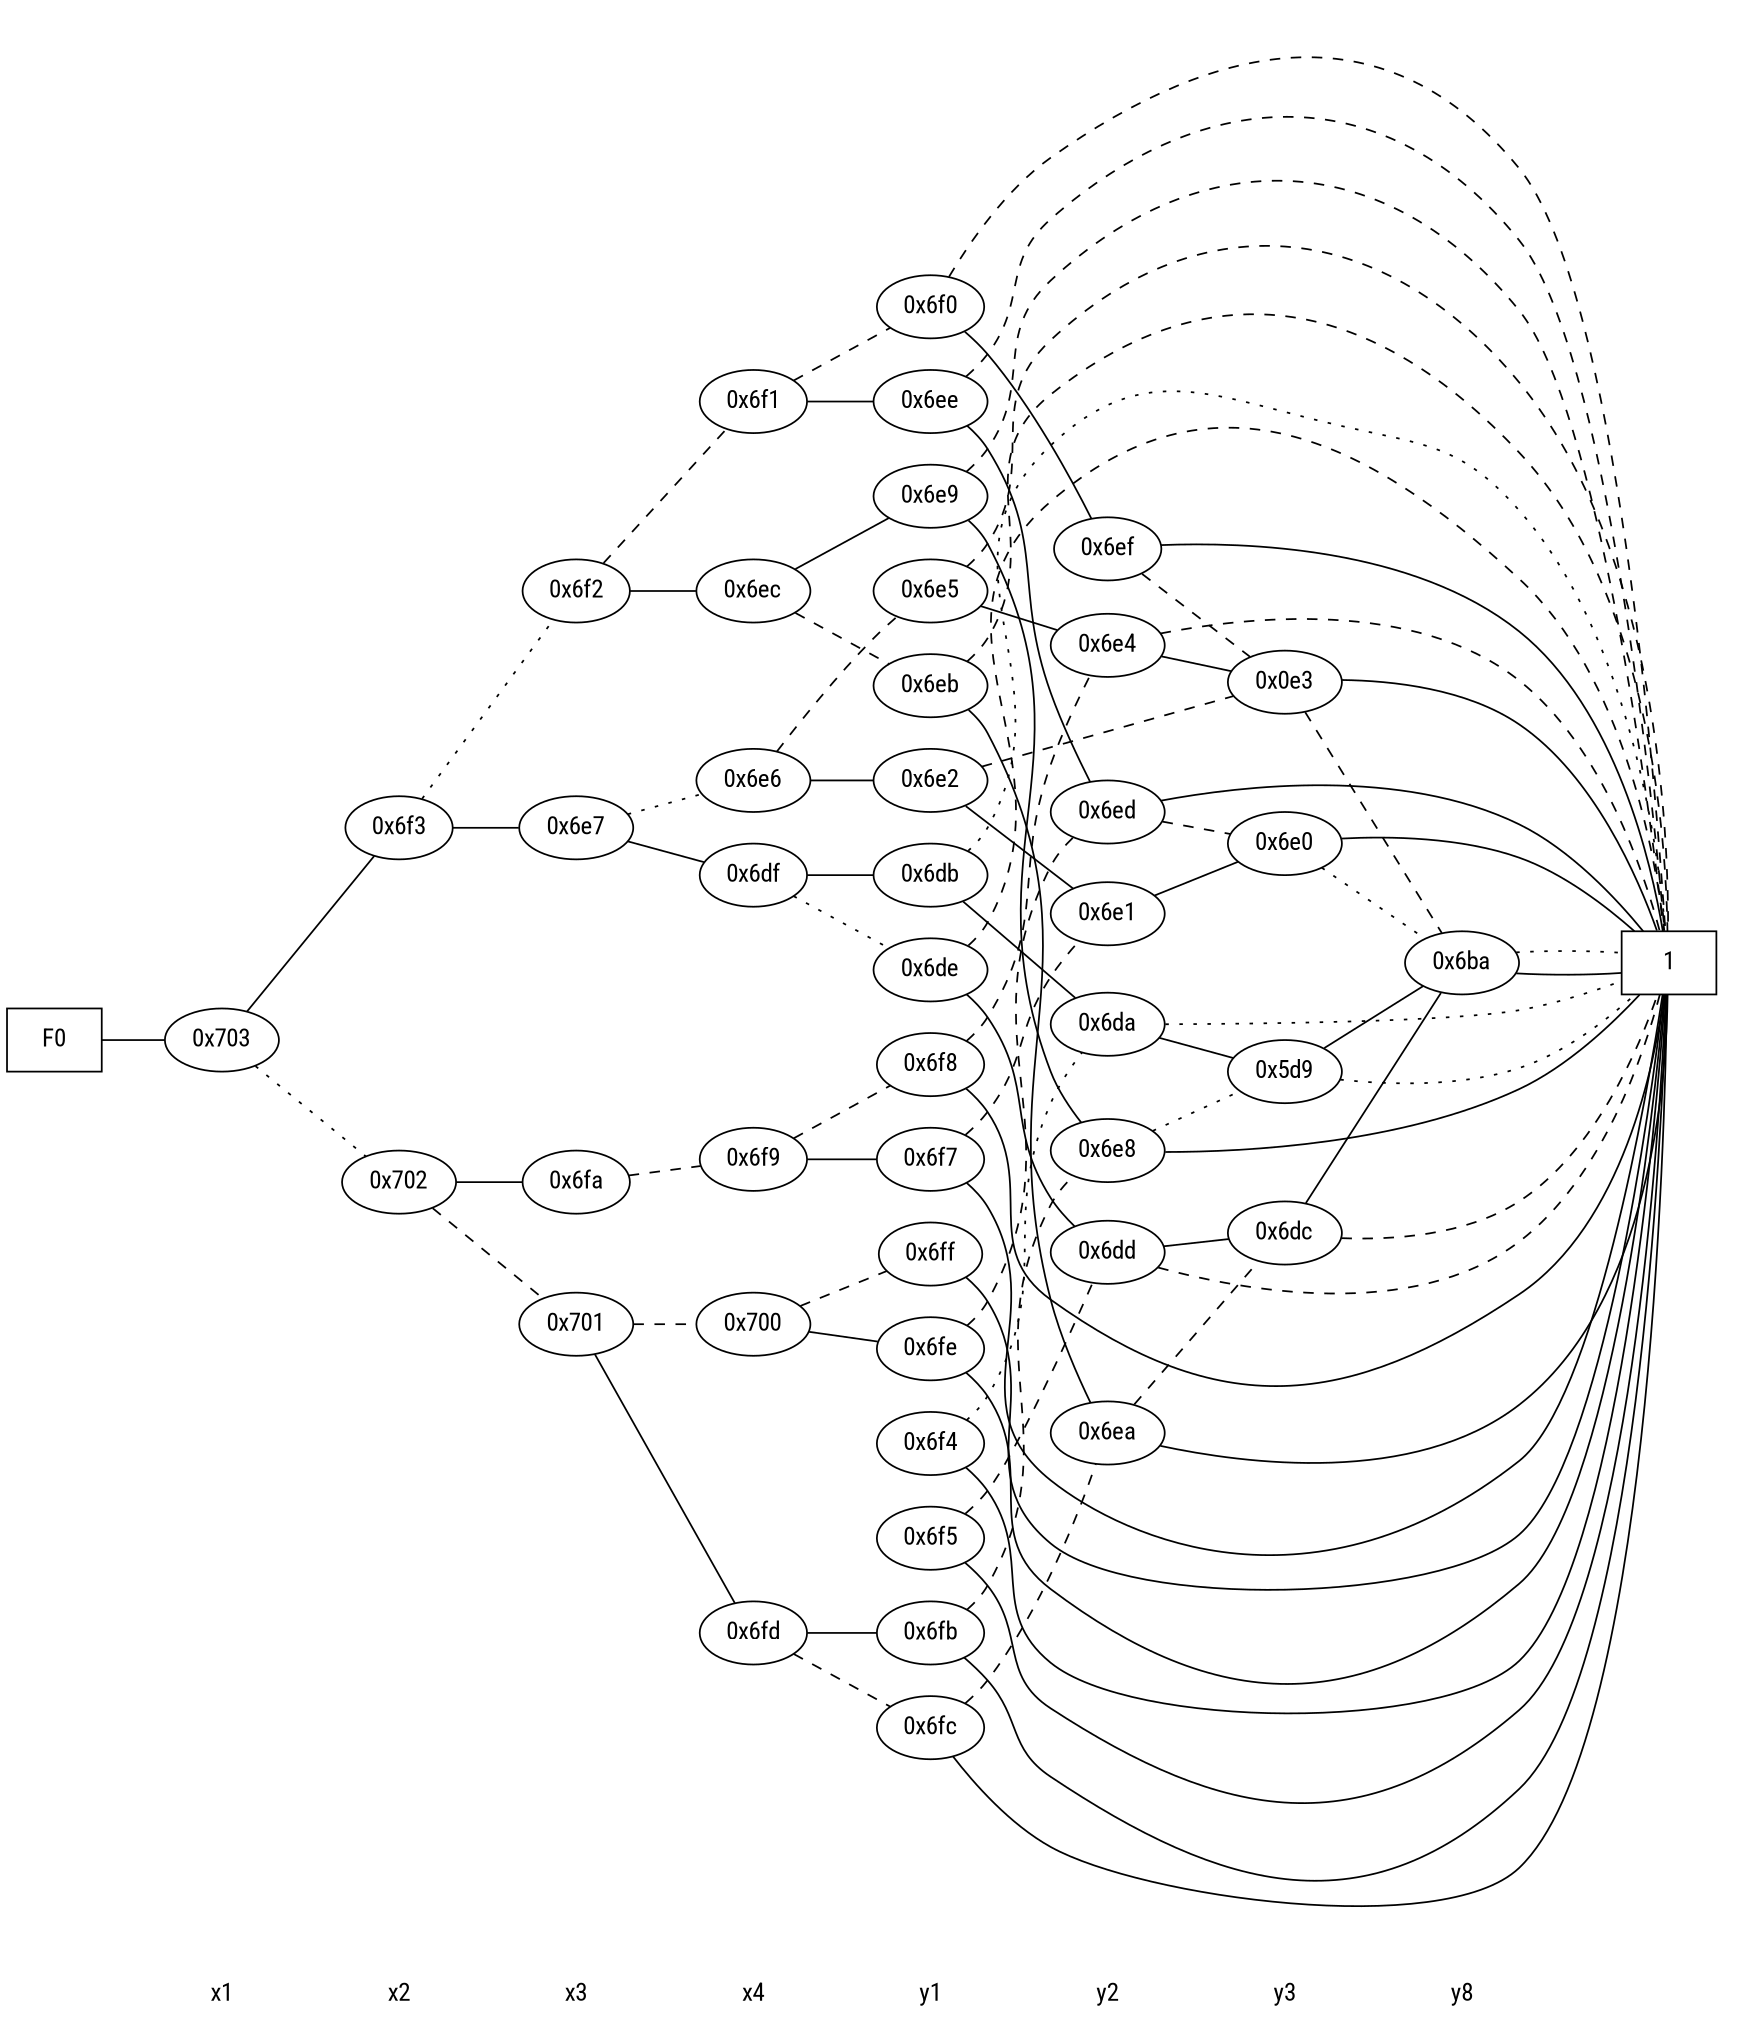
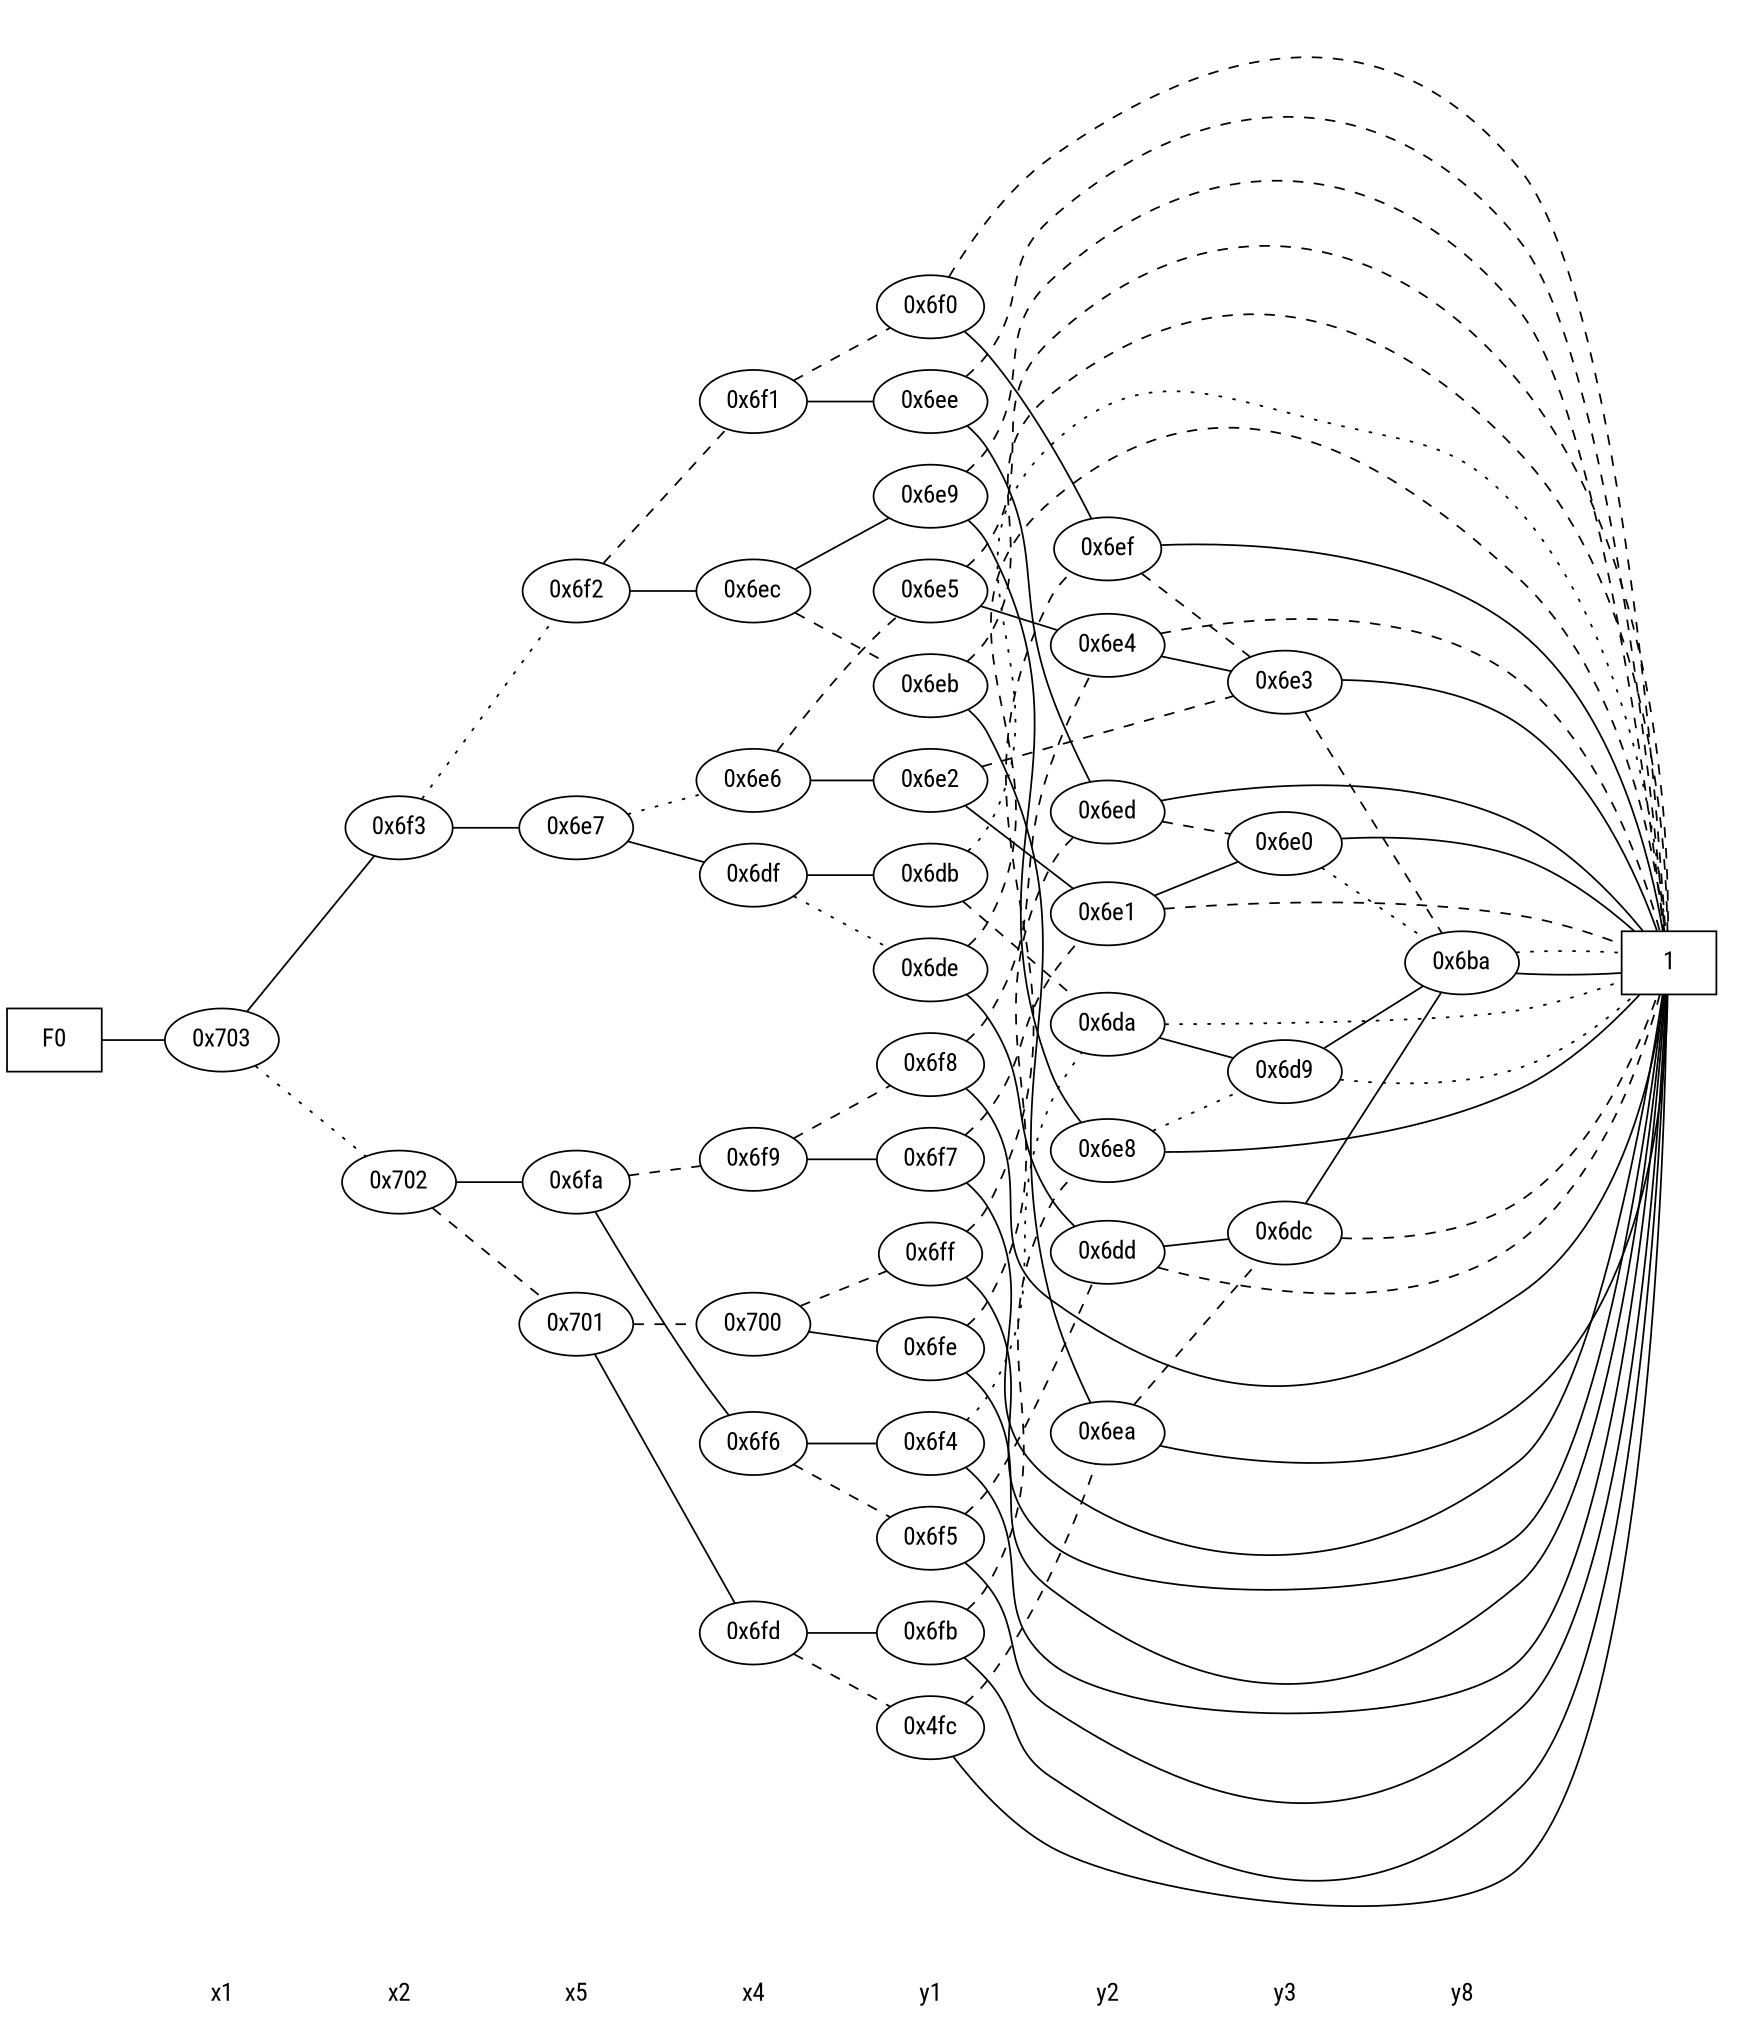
(1285, 682) -> (1285, 682)
none -> (1020, 902)
none -> (1395, 904)
(1008, 940) -> (1008, 940)
(1285, 1072) -> (1285, 1072)
none -> (753, 1444)
(931, 1728) -> (931, 1728)
(576, 1994) -> (576, 1994)
